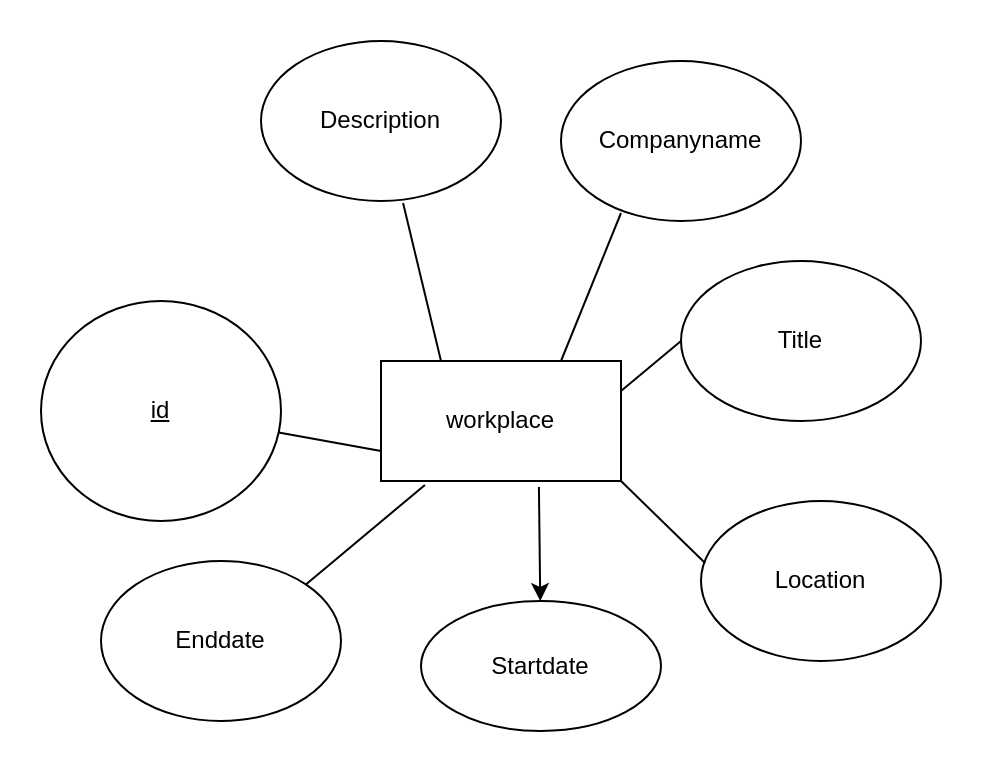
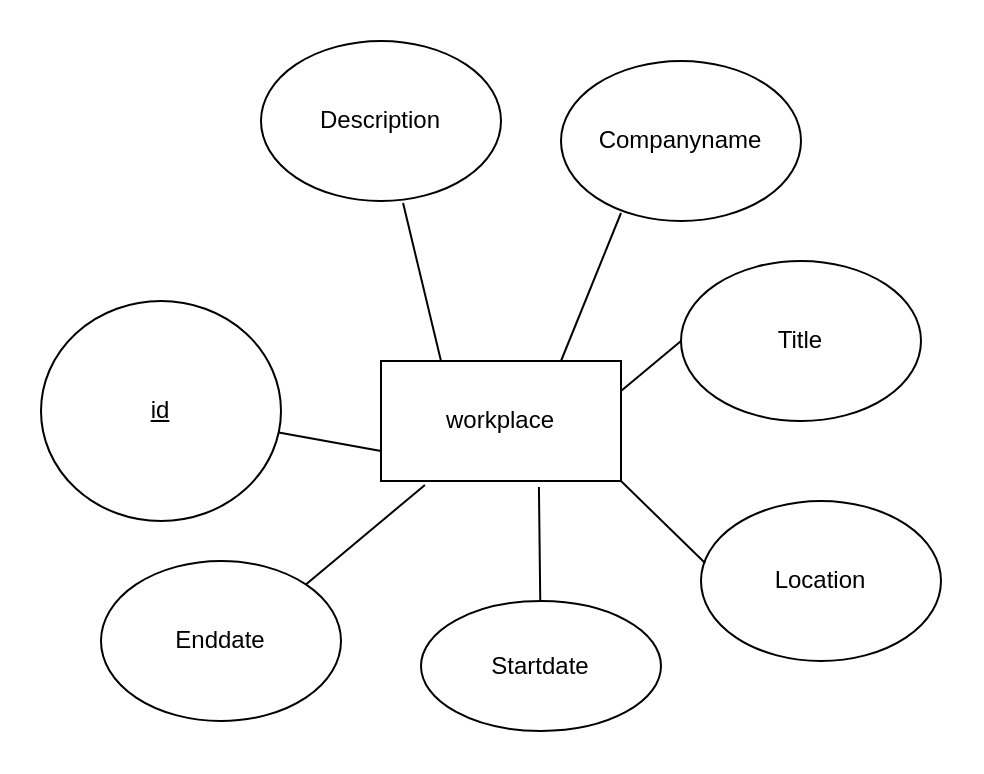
(540, 586) -> (540, 591)
